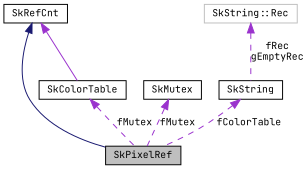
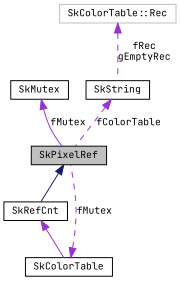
(251, 14) -> (118, 14)
(36, 108) -> (50, 188)
(156, 127) -> (51, 129)
